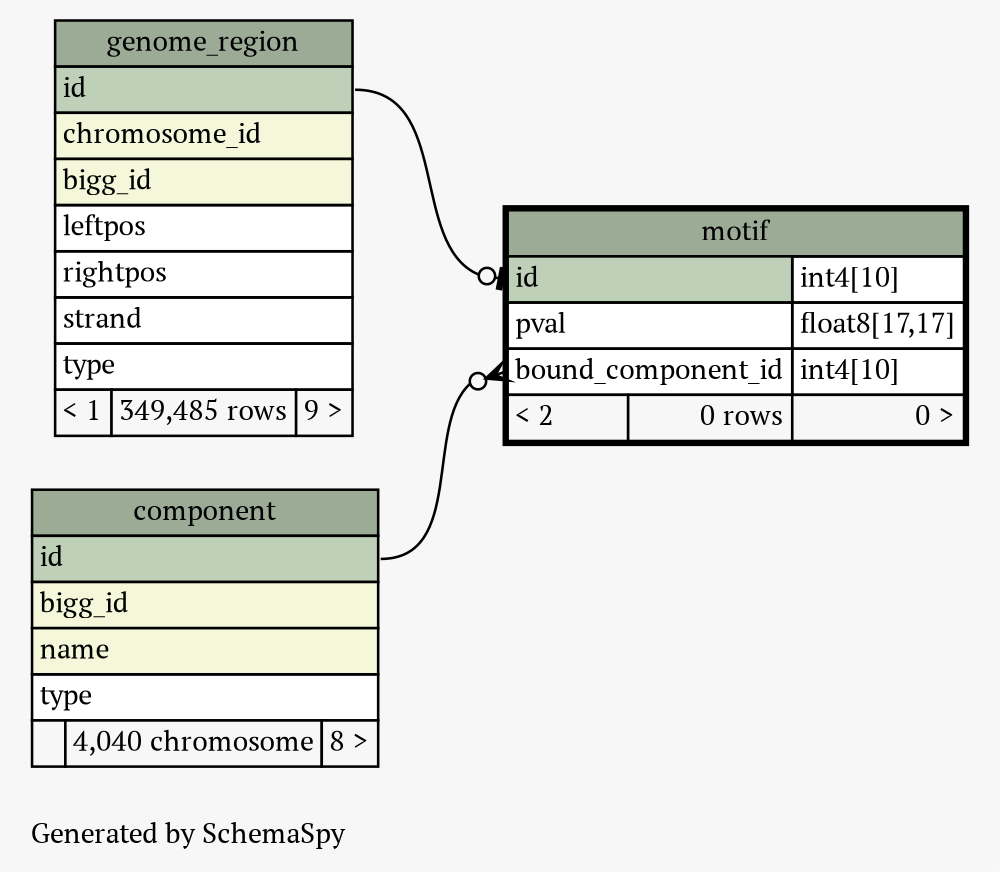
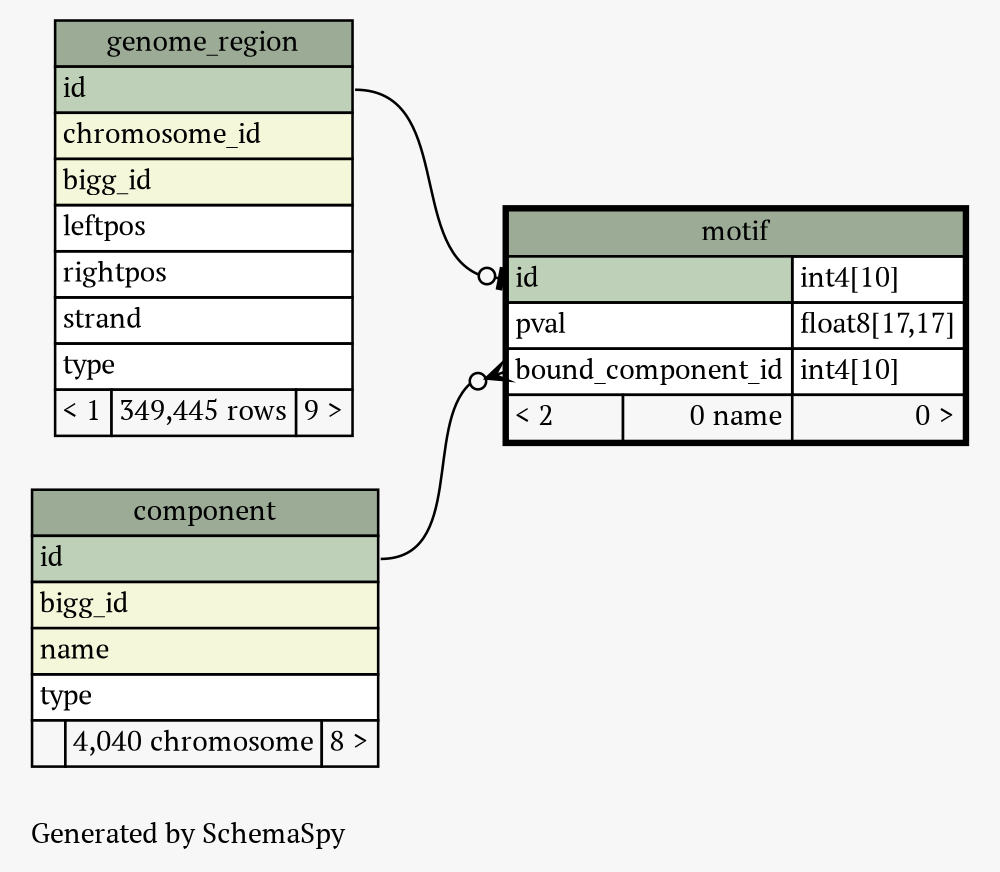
(204, 412) -> (204, 412)
(742, 417) -> (737, 417)
